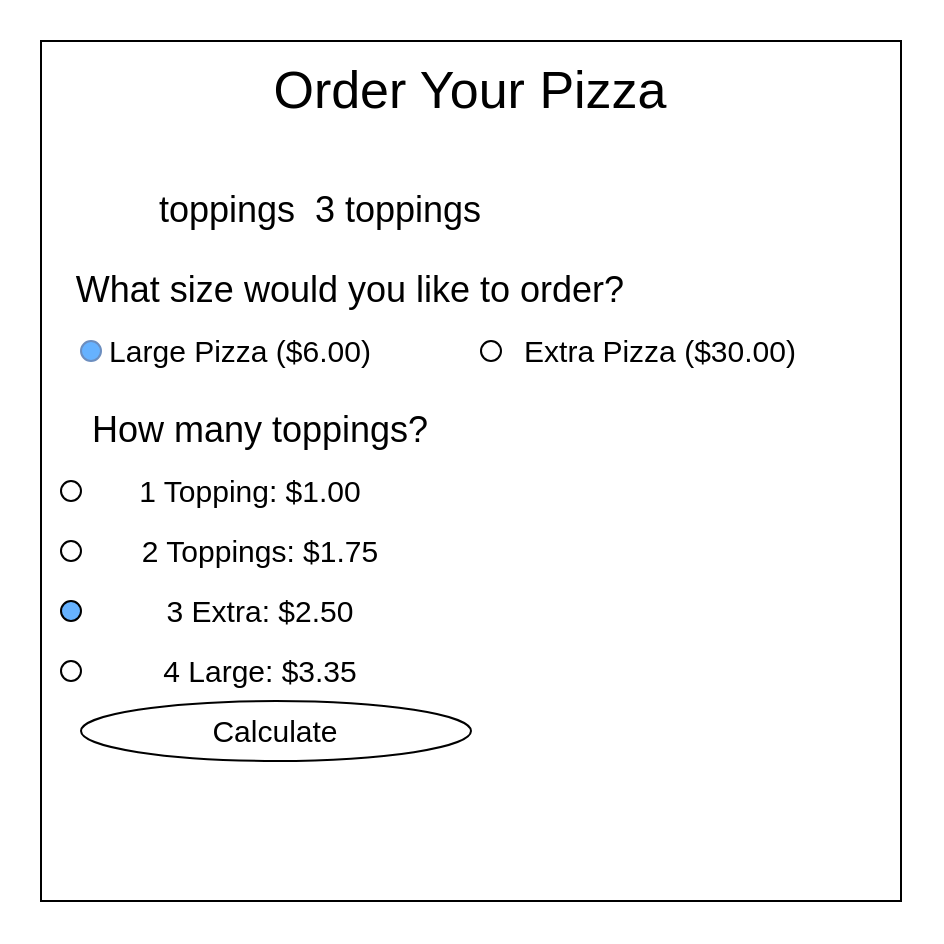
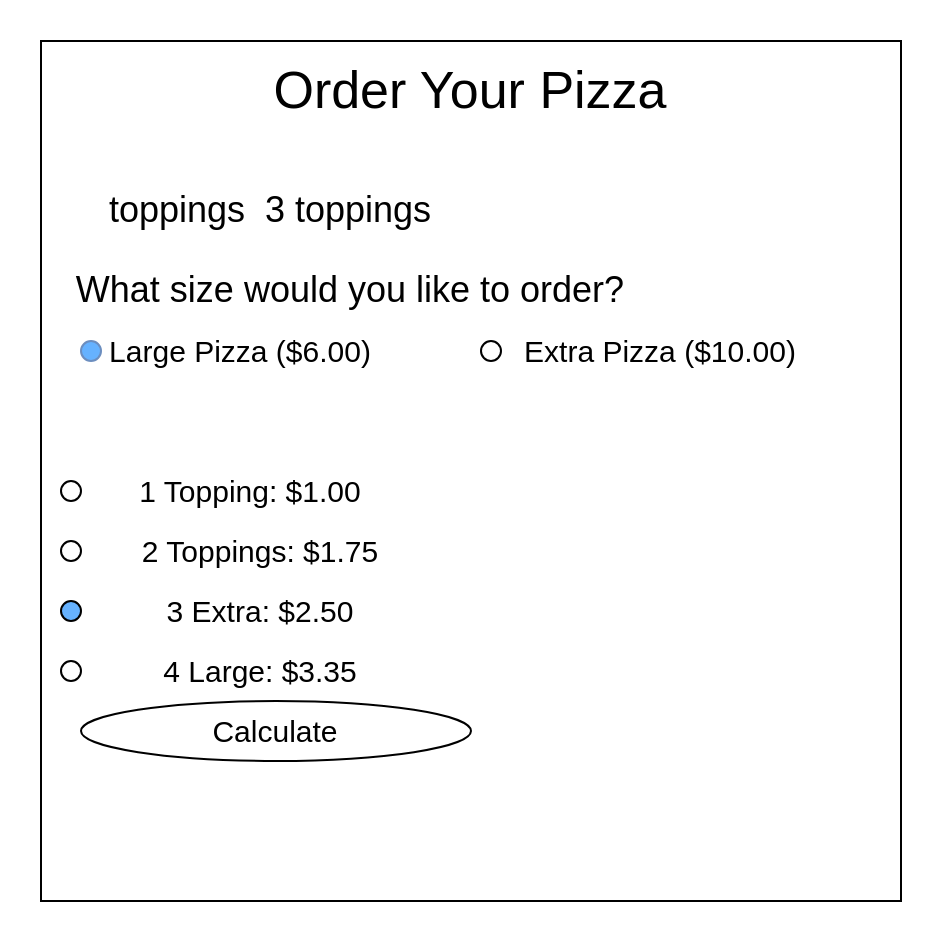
(321, 211) -> (271, 211)
(661, 351) -> (661, 351)
(261, 431) -> none
